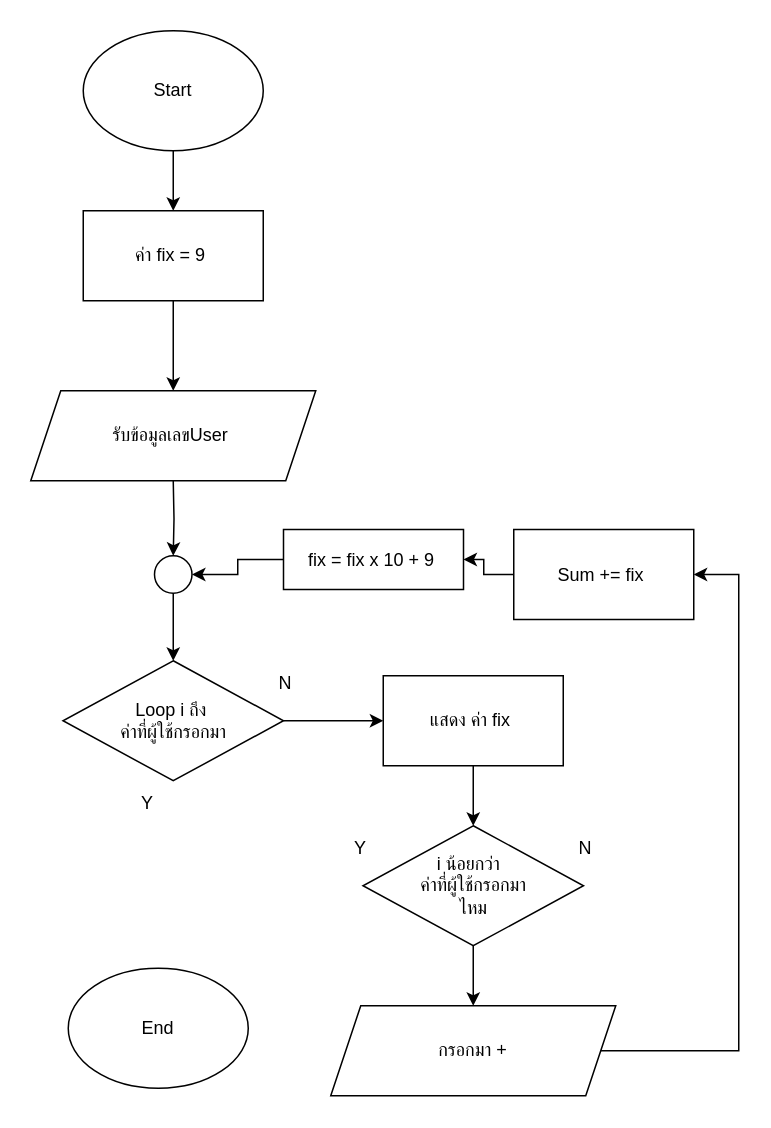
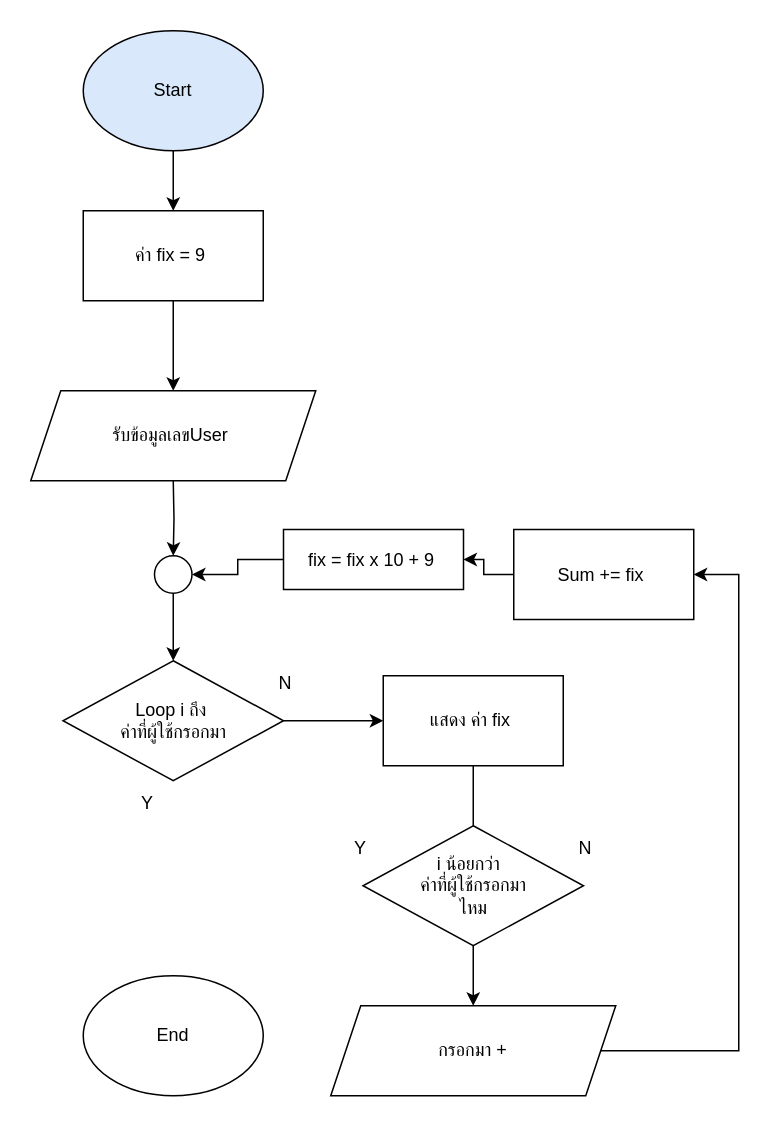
(173, 91) -> (173, 91)
(473, 814) -> (473, 818)
(158, 1028) -> (173, 1036)
